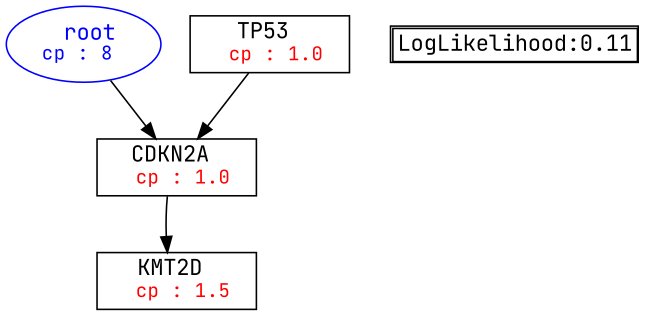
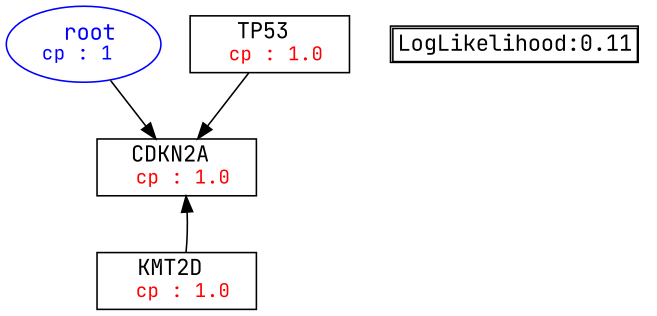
(84, 54) -> (84, 54)
(166, 216) -> (187, 232)
(184, 291) -> (184, 291)
